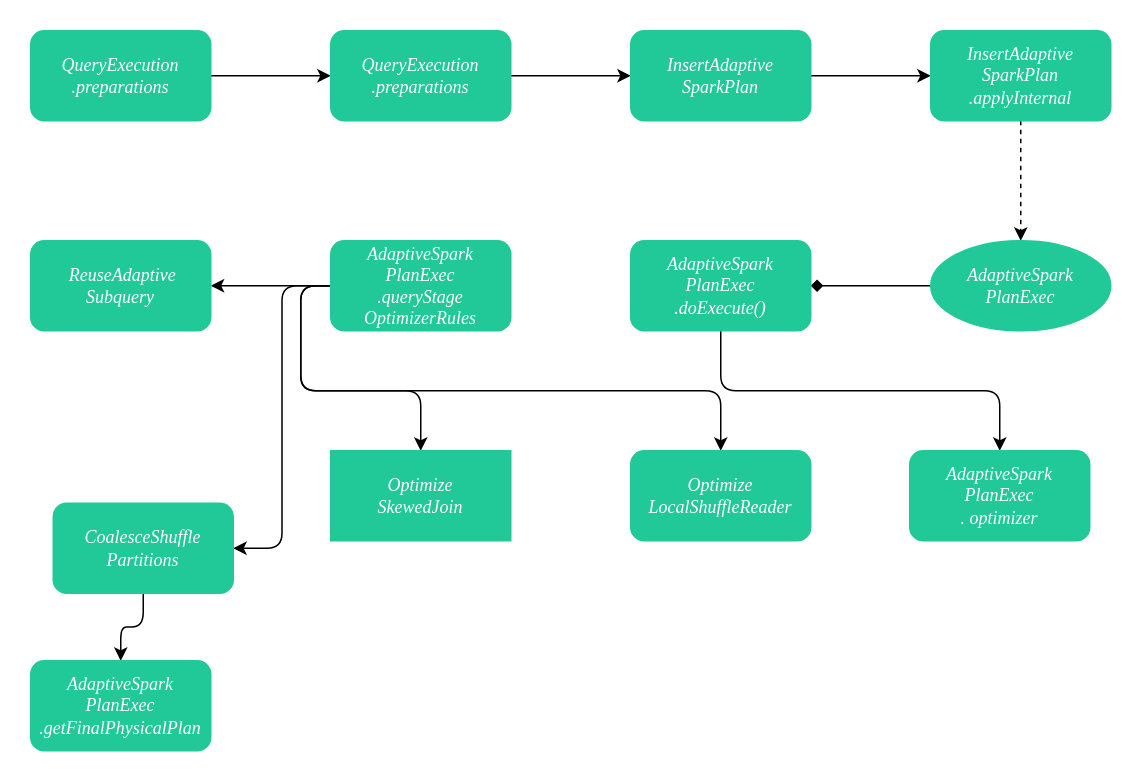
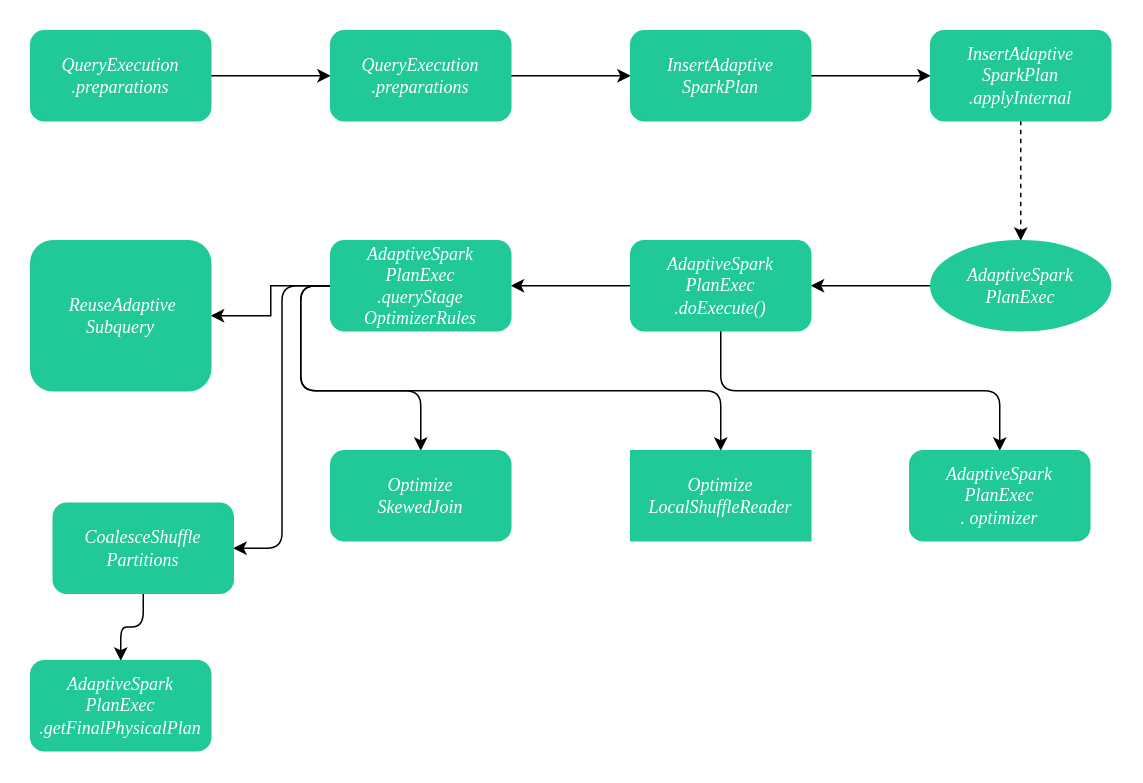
(121, 286) -> (121, 316)
none -> (576, 286)
(823, 286) -> (822, 286)
(421, 496) -> (421, 496)
(721, 496) -> (721, 496)
